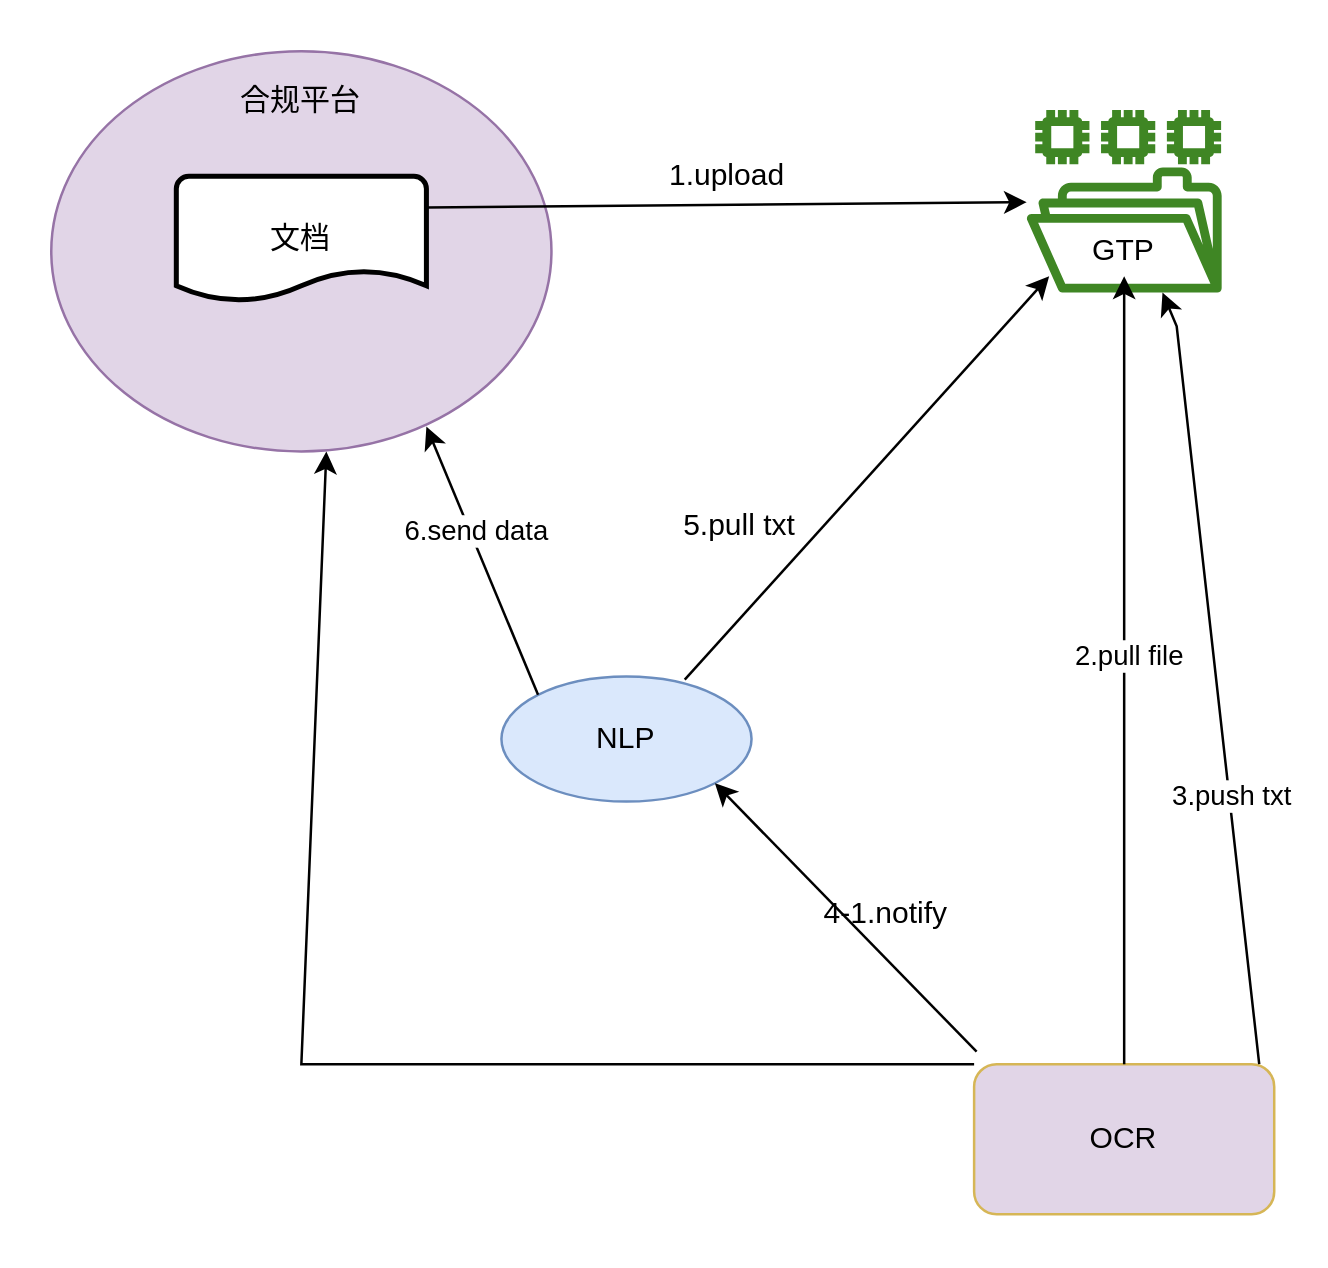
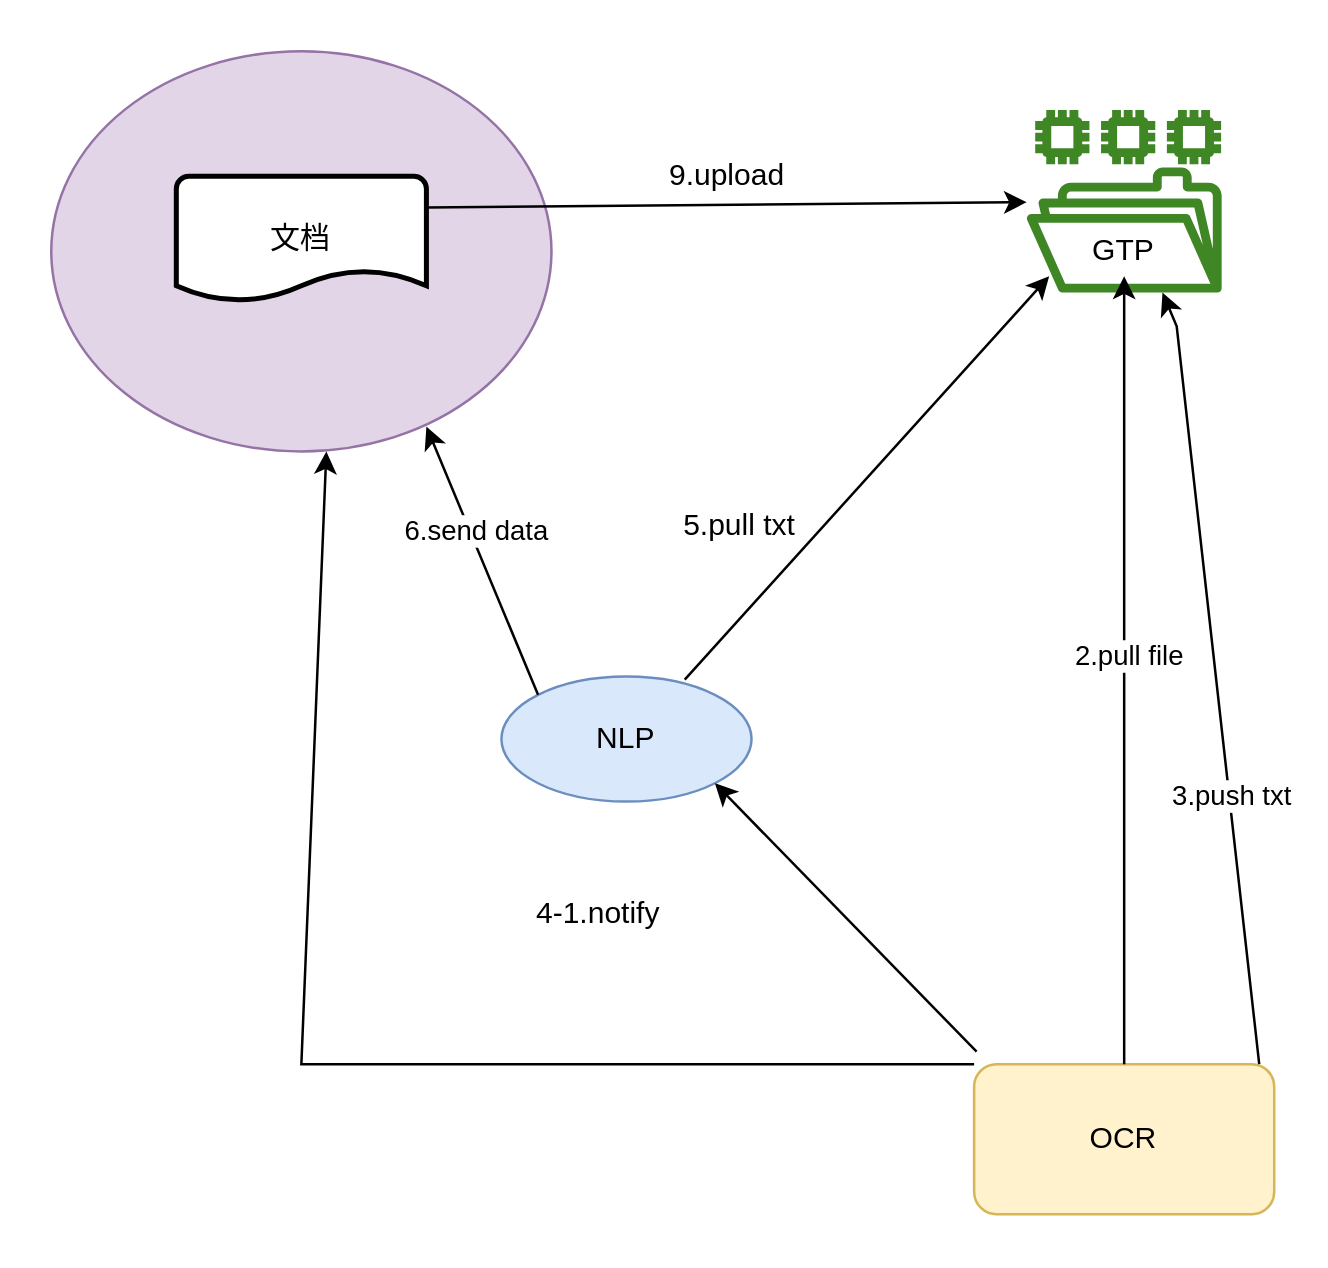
(301, 101) -> none
(728, 176) -> (728, 176)
(886, 914) -> (599, 914)
(1124, 1139) -> (1124, 1139)
